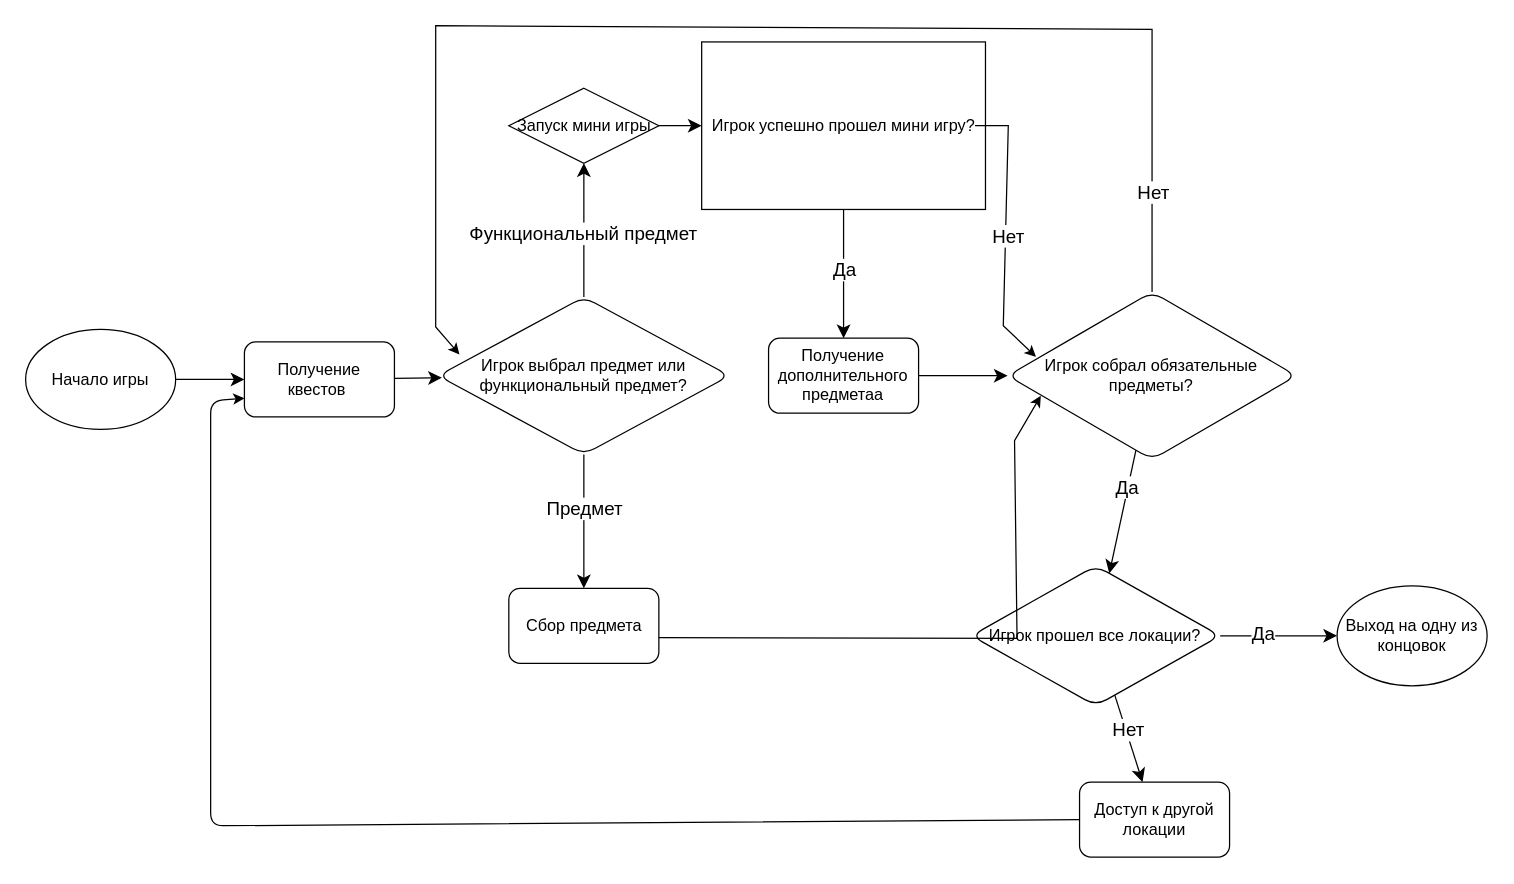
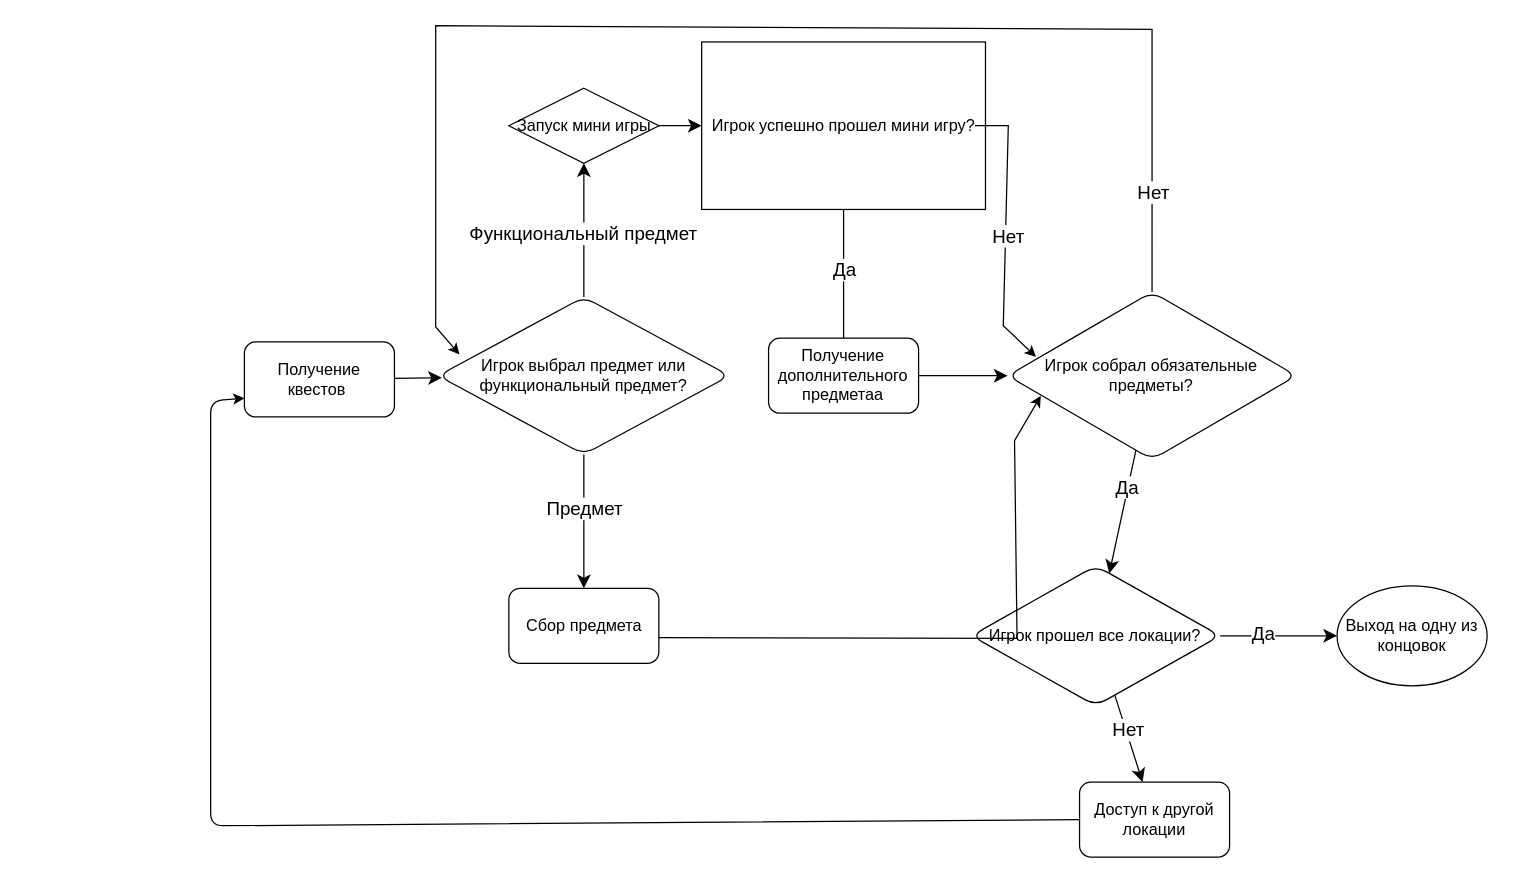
(843, 326) -> (843, 331)
(101, 379) -> none
(206, 379) -> none
